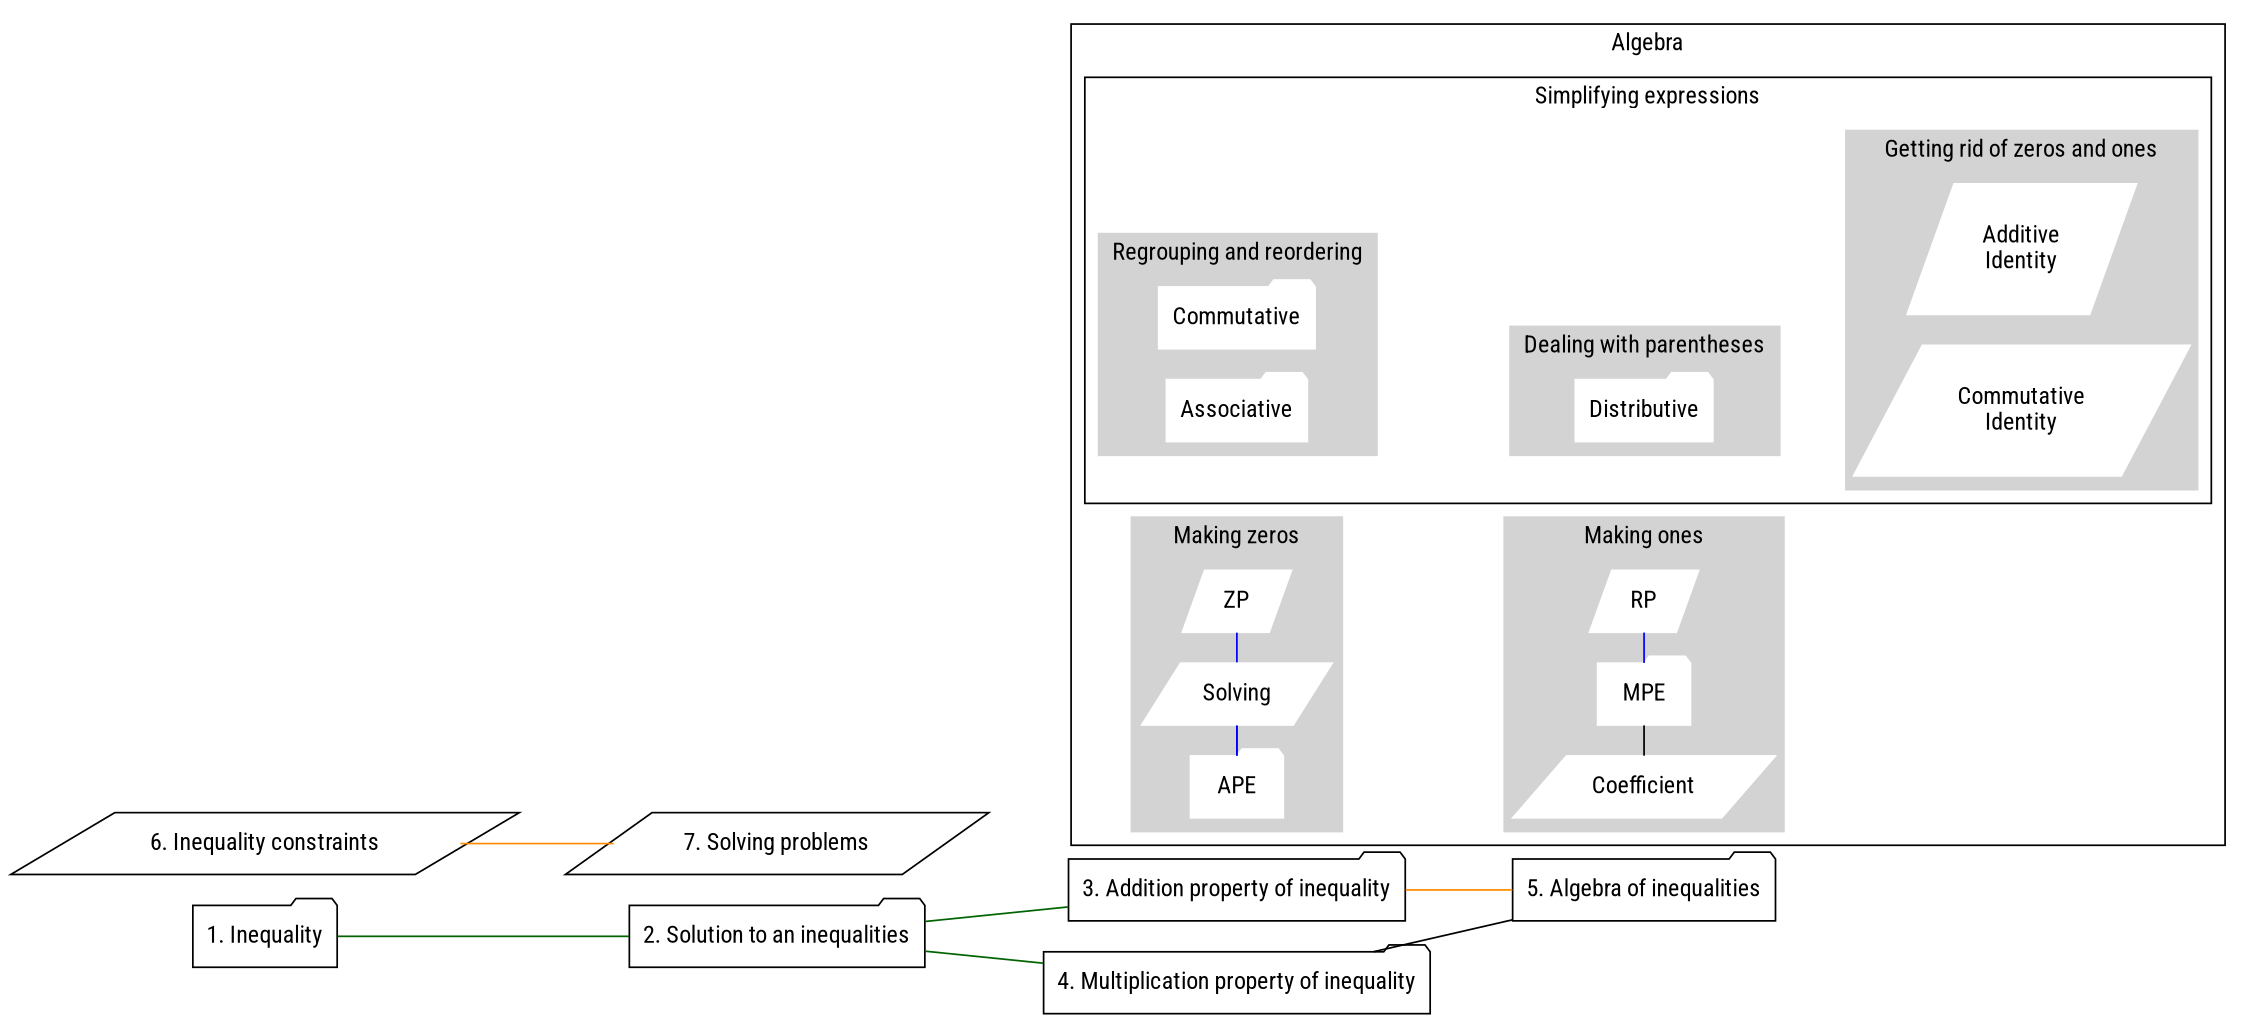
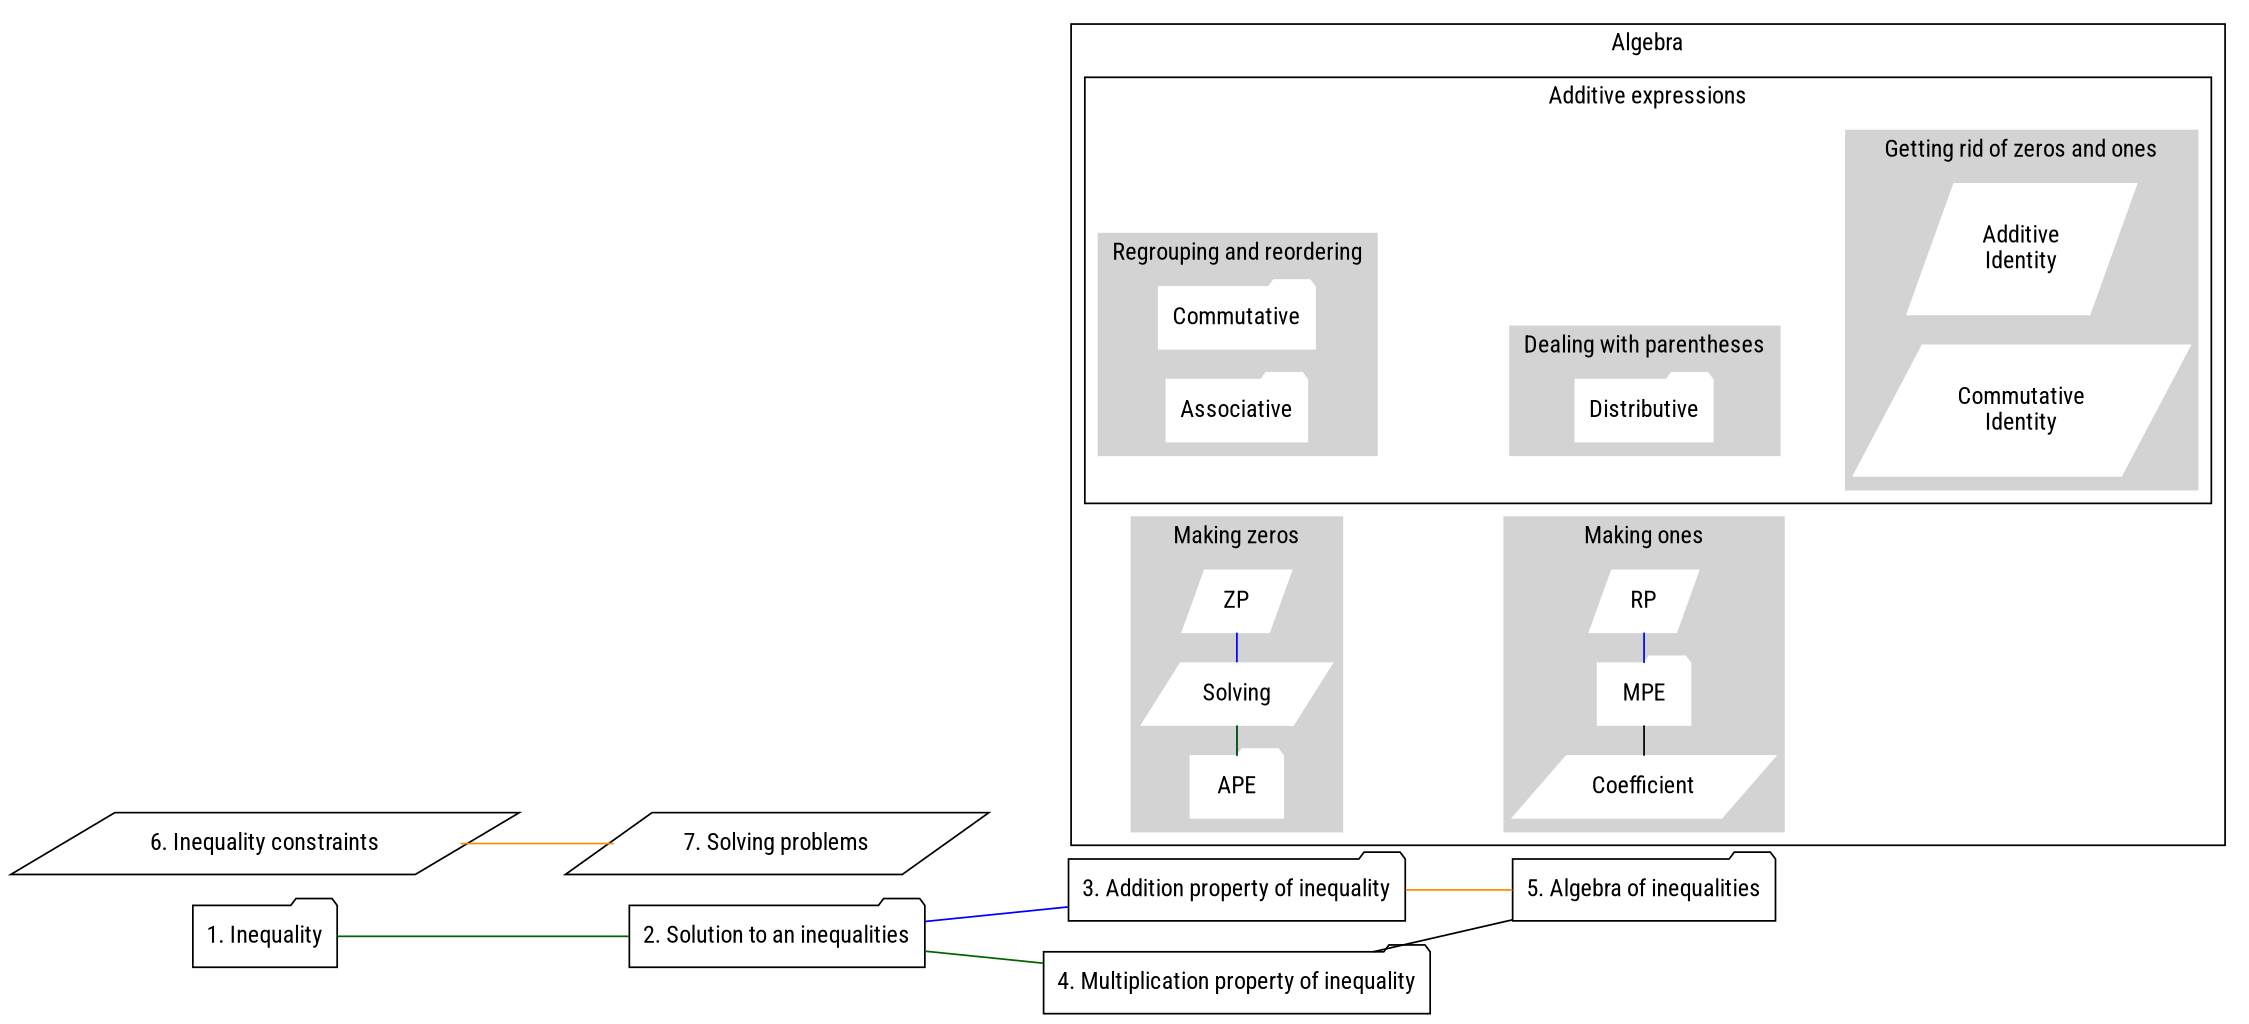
(1648, 97) -> (1648, 97)
(1237, 741) -> (1237, 741)
(997, 914) -> (997, 914)
